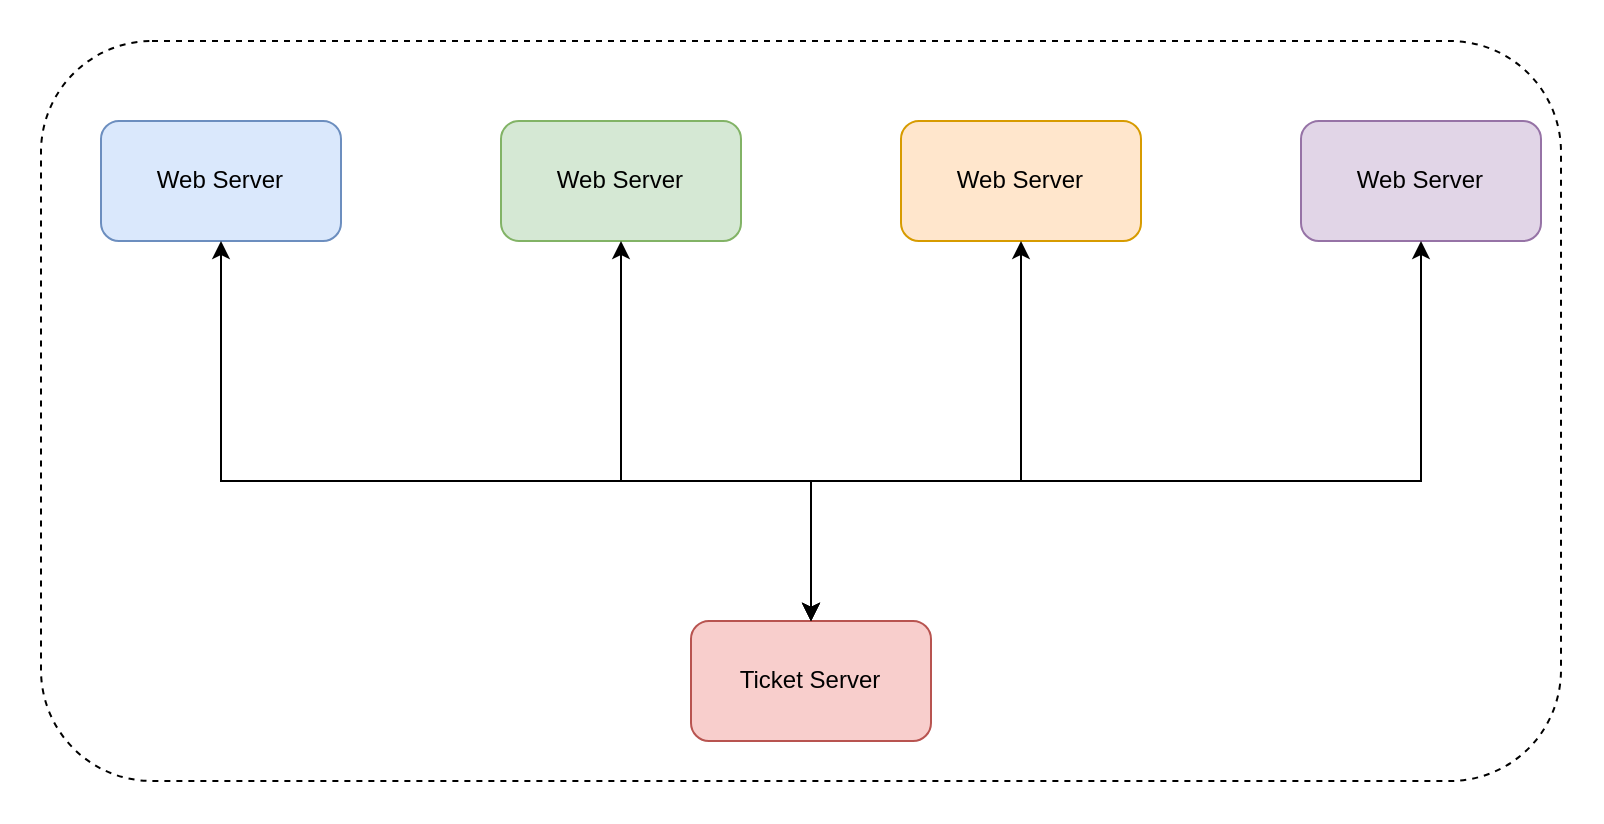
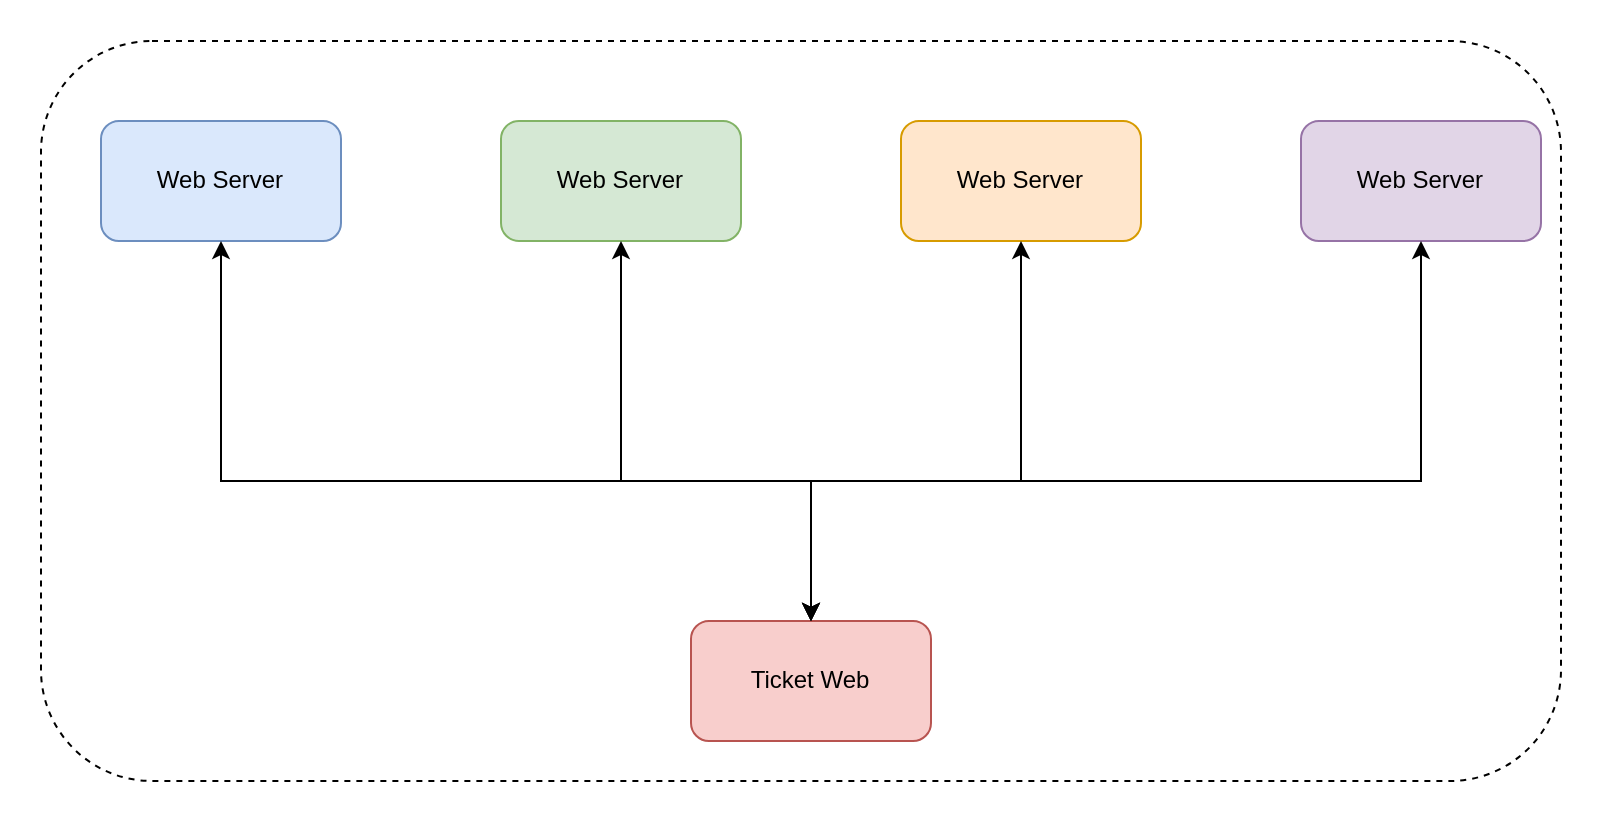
(811, 681) -> (811, 681)
